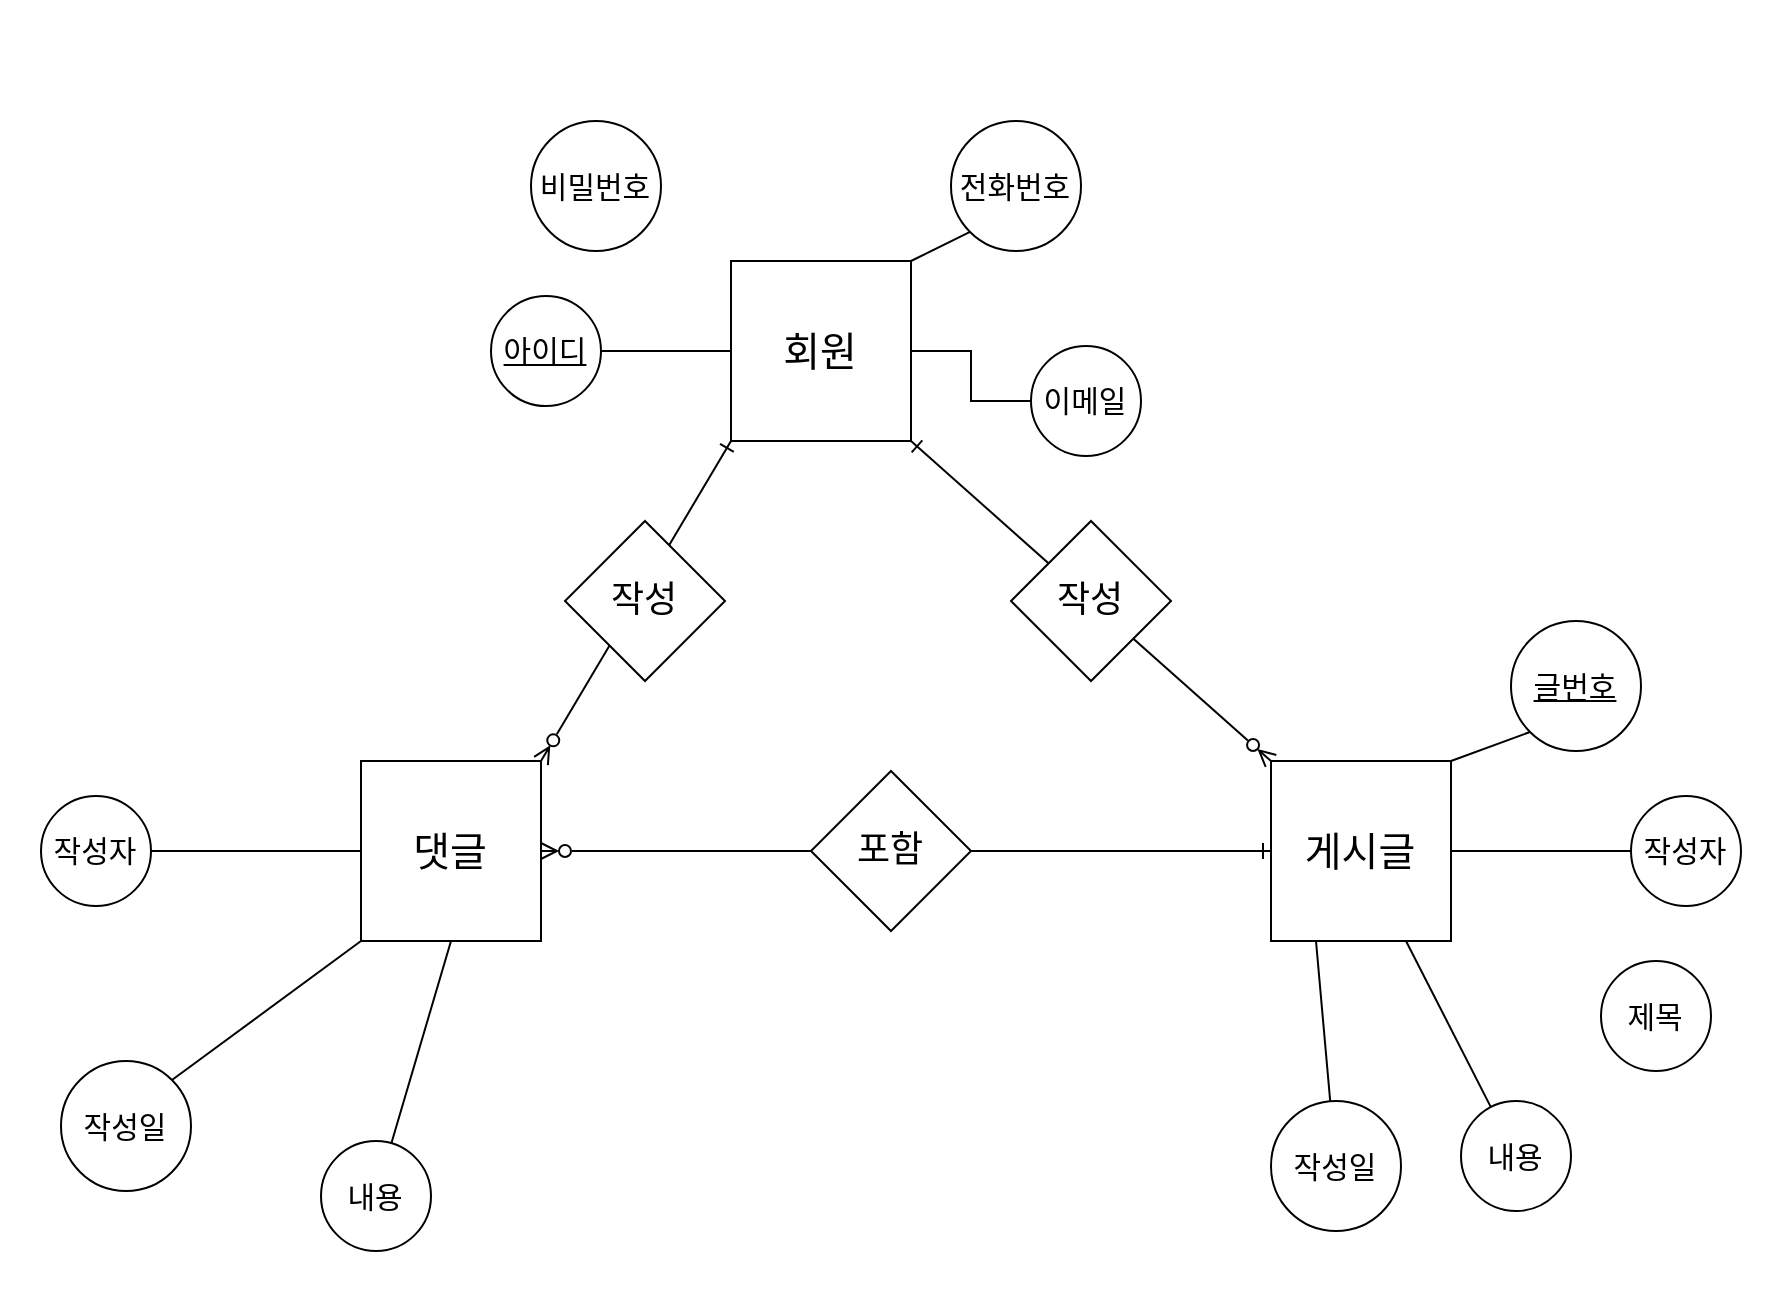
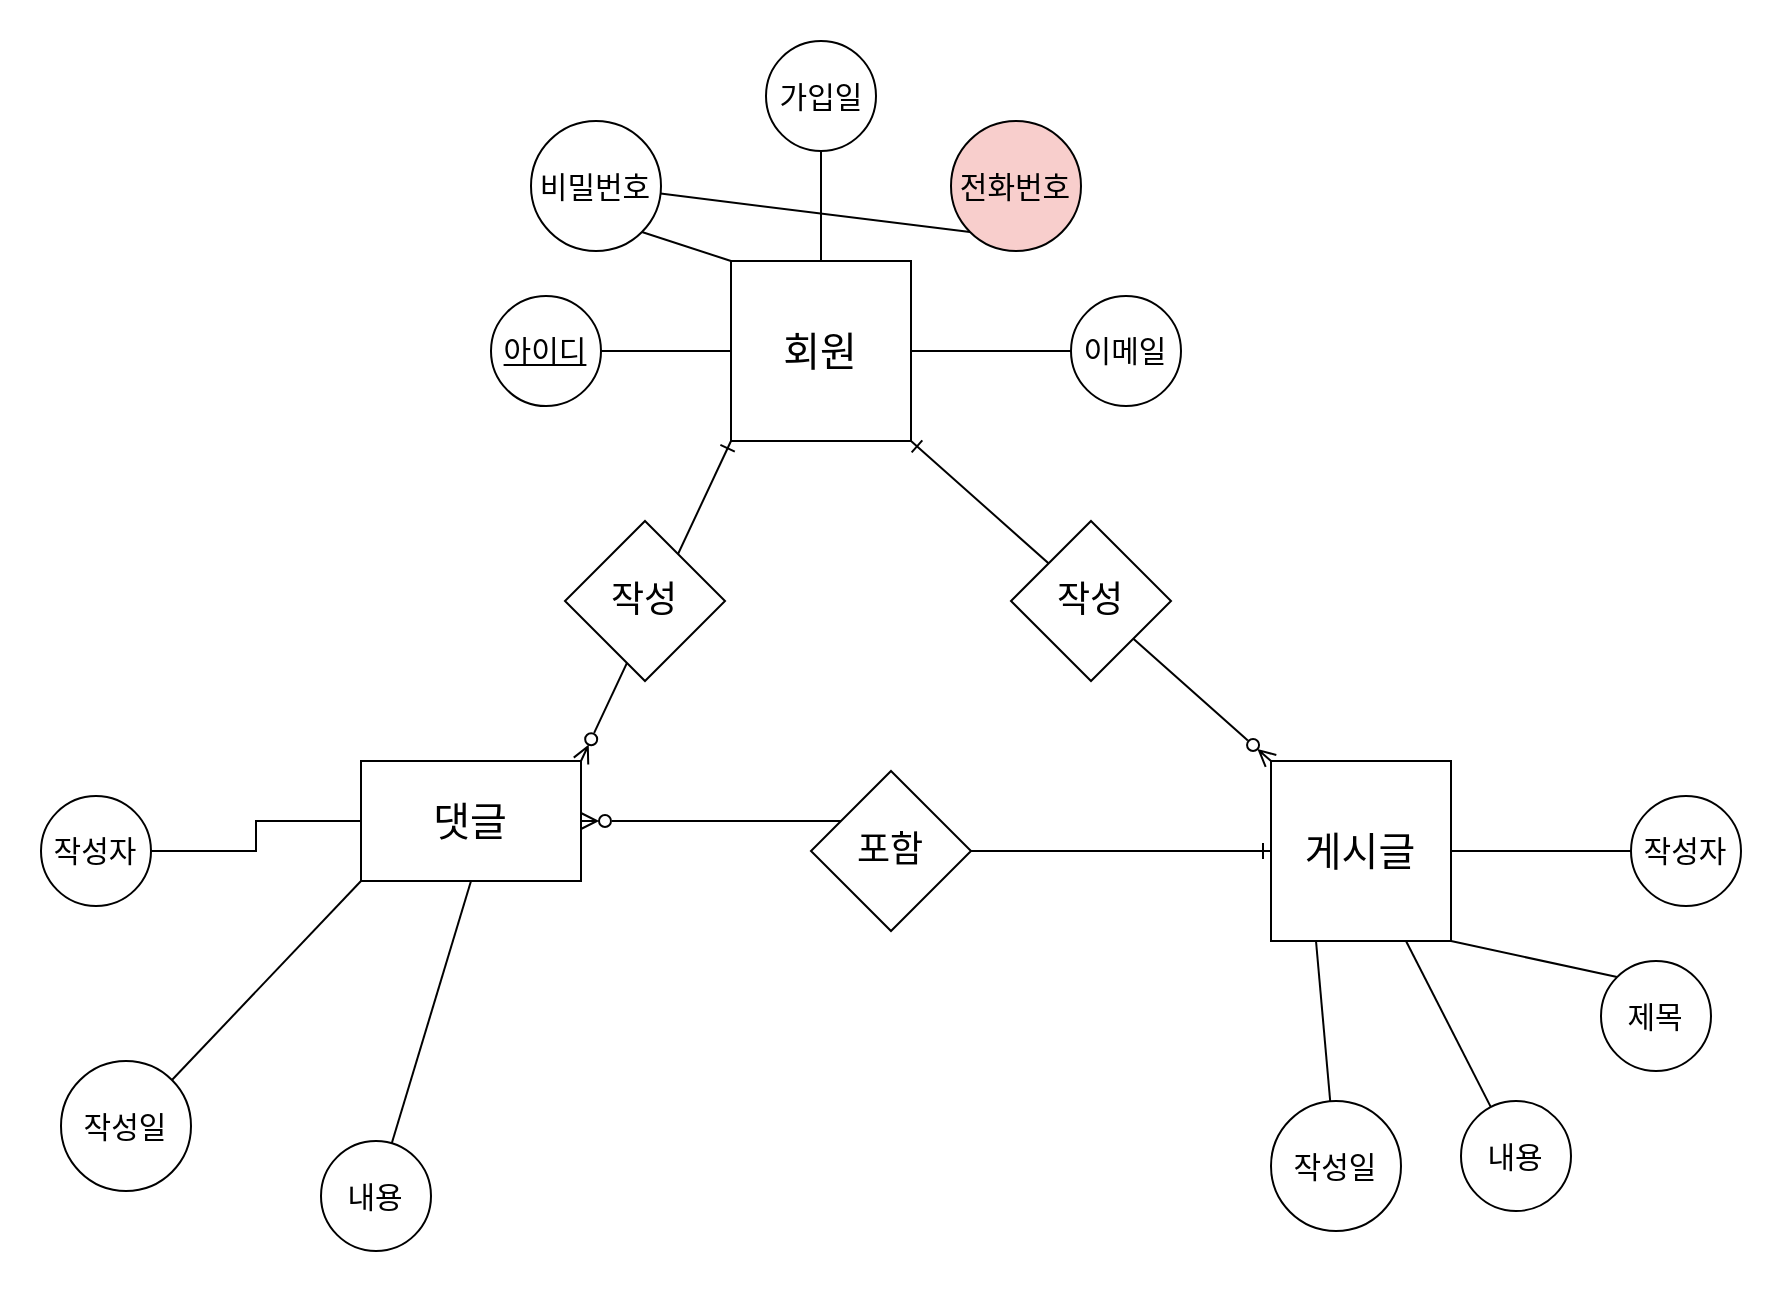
none -> (821, 96)
(1016, 186) -> (1016, 186)
none -> (821, 206)
none -> (686, 246)
(941, 246) -> (816, 213)
(1086, 401) -> (1126, 351)
(1576, 686) -> none
(1491, 746) -> none
(451, 851) -> (471, 821)
none -> (1535, 959)
